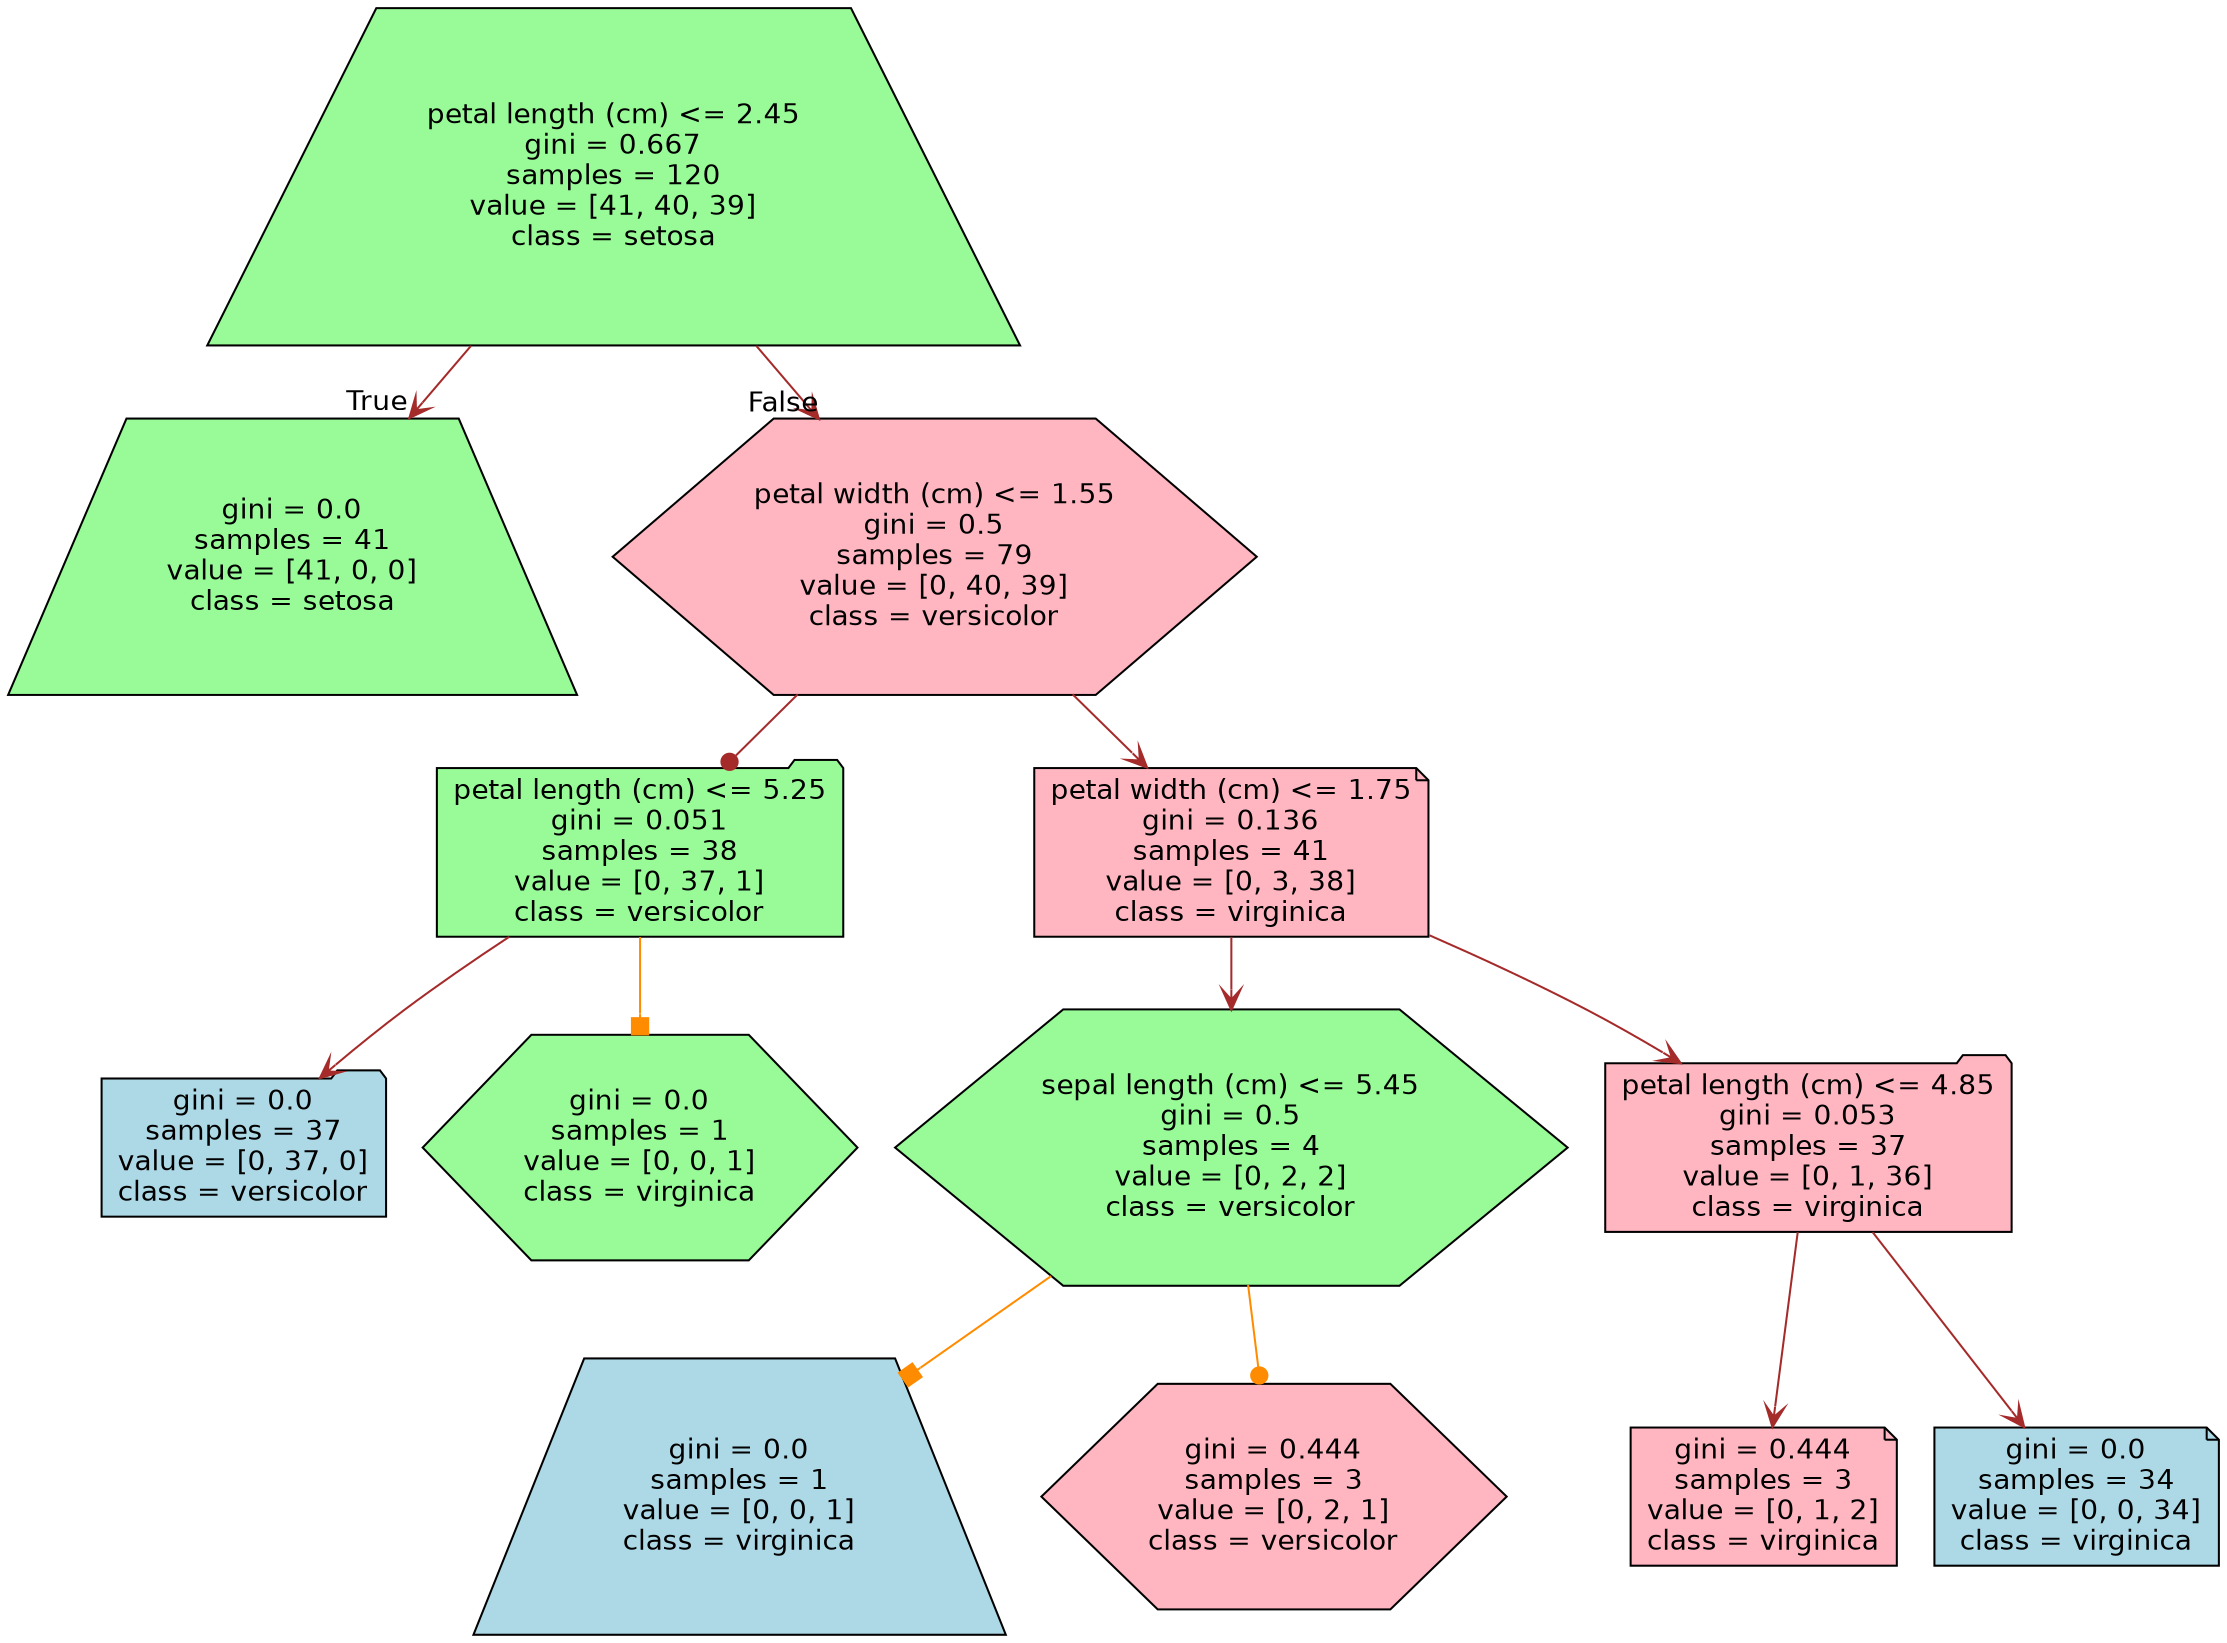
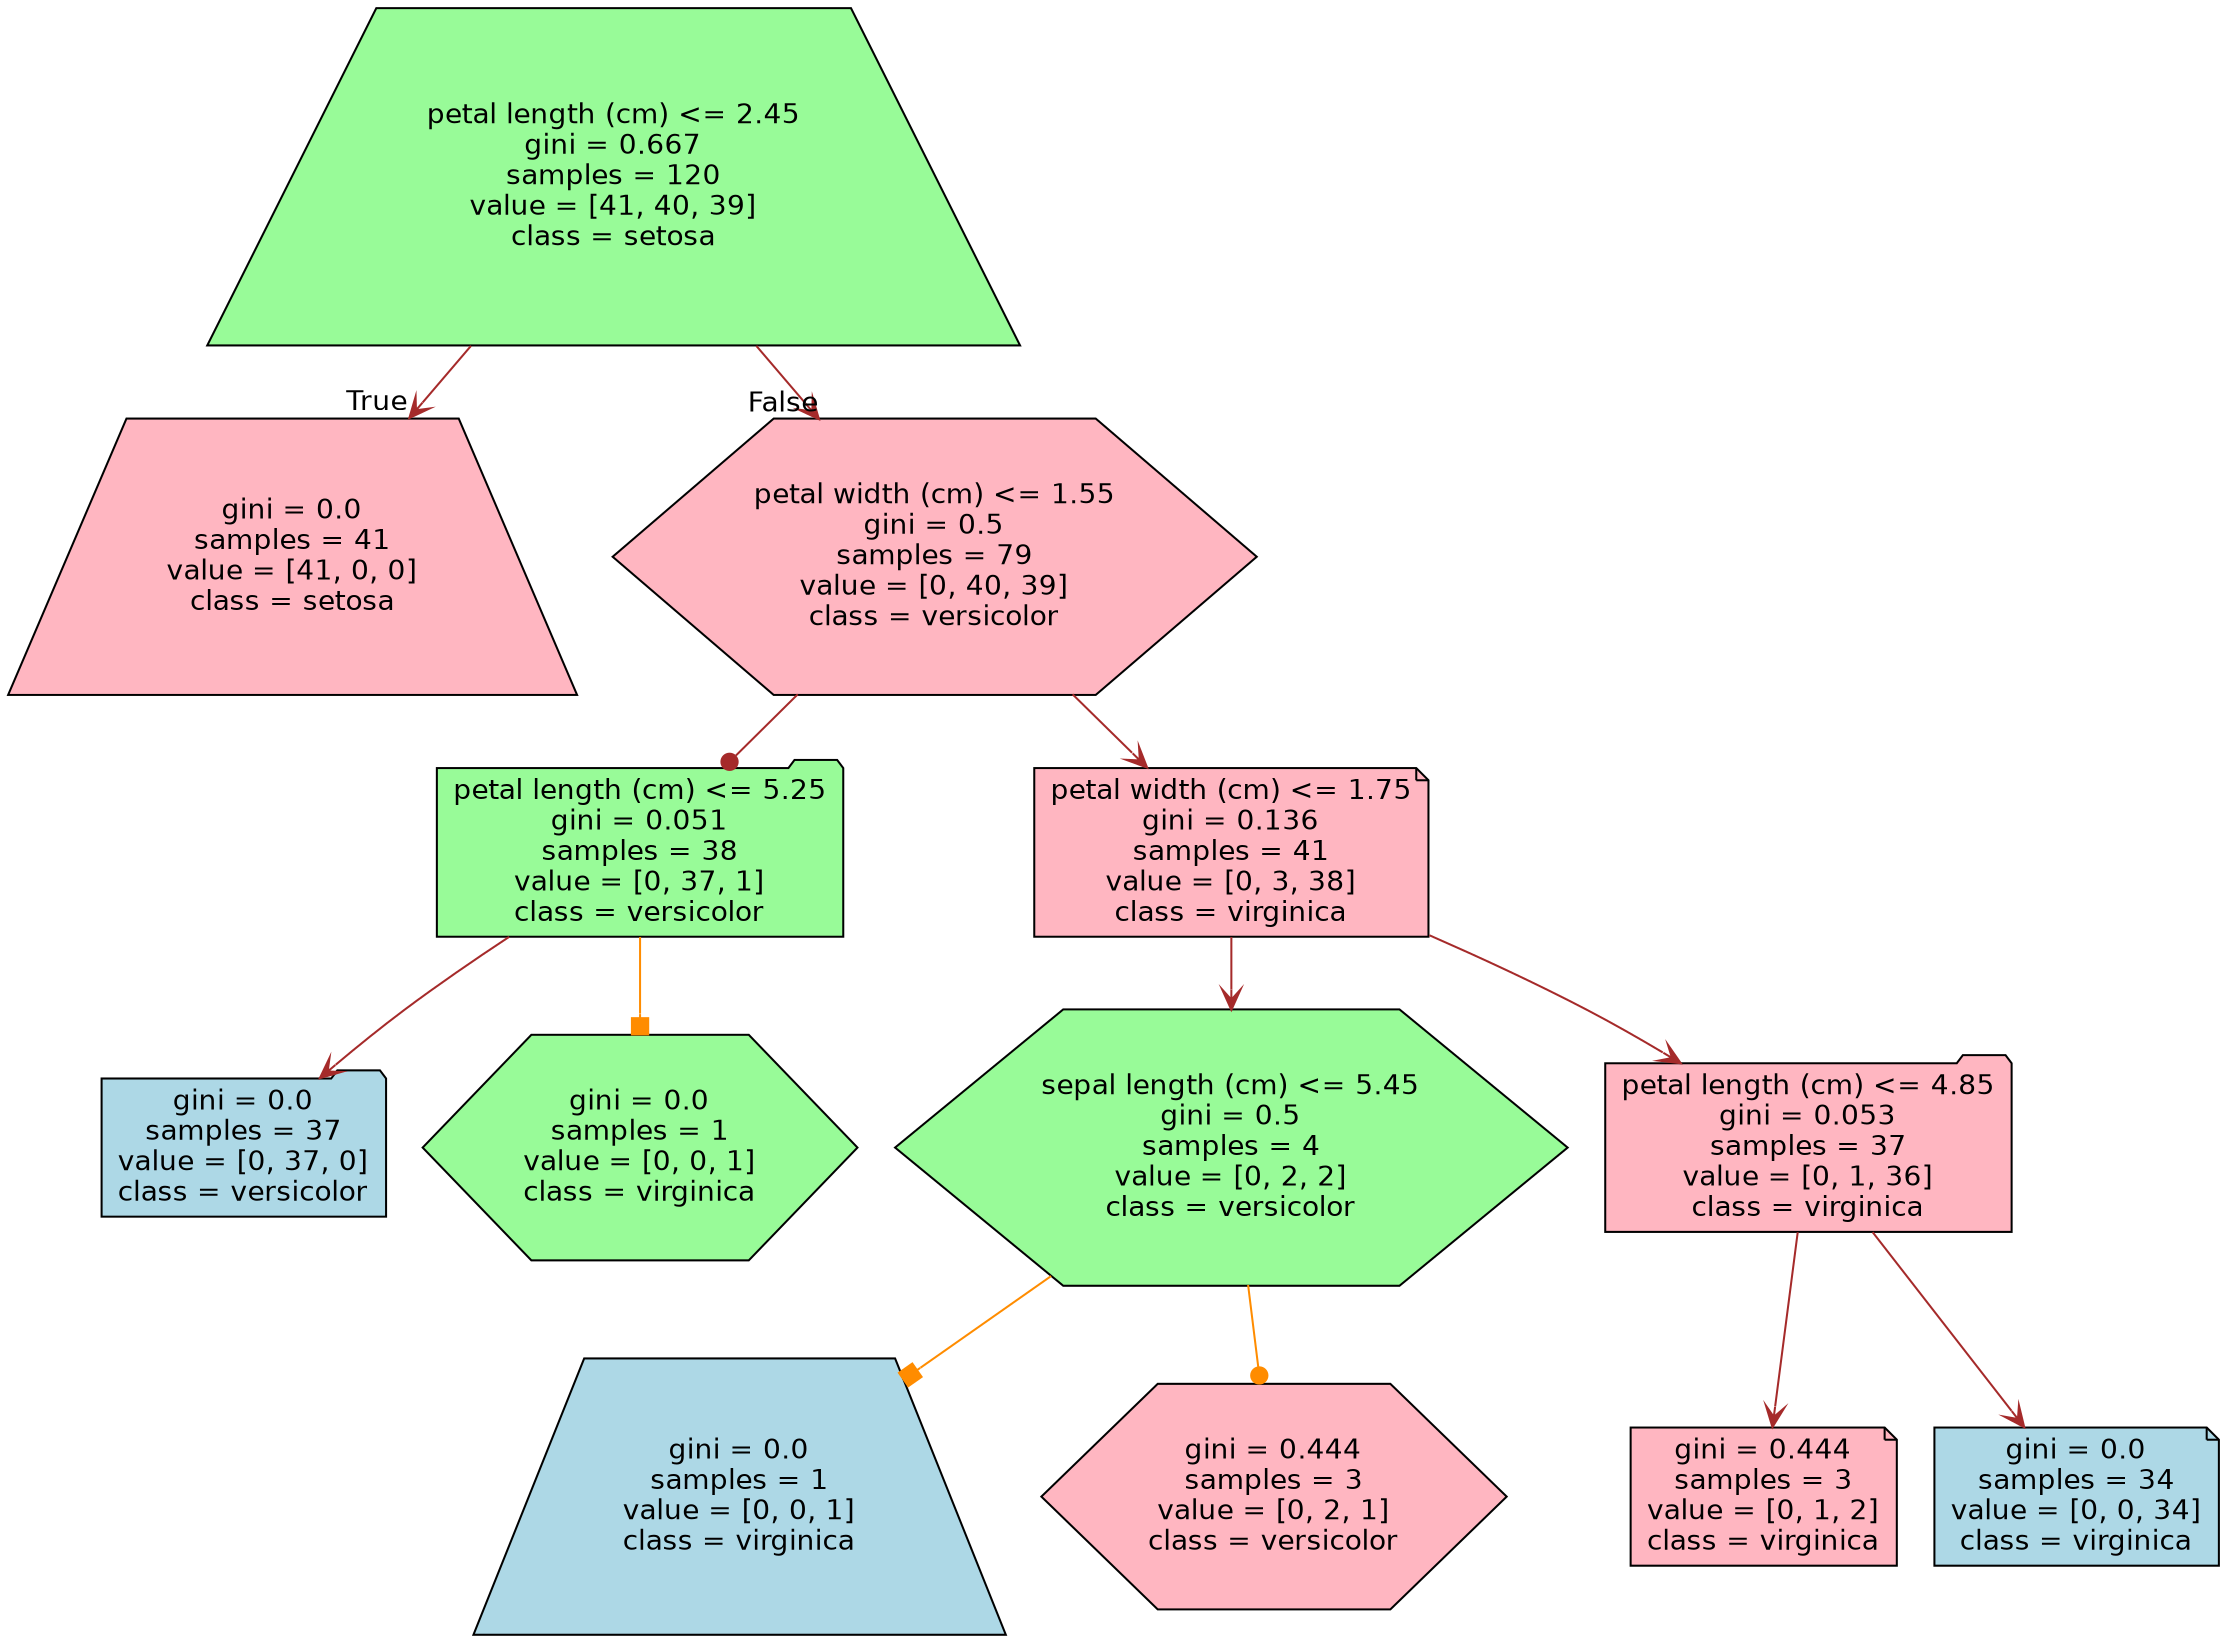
(293, 557) -> (293, 557)
